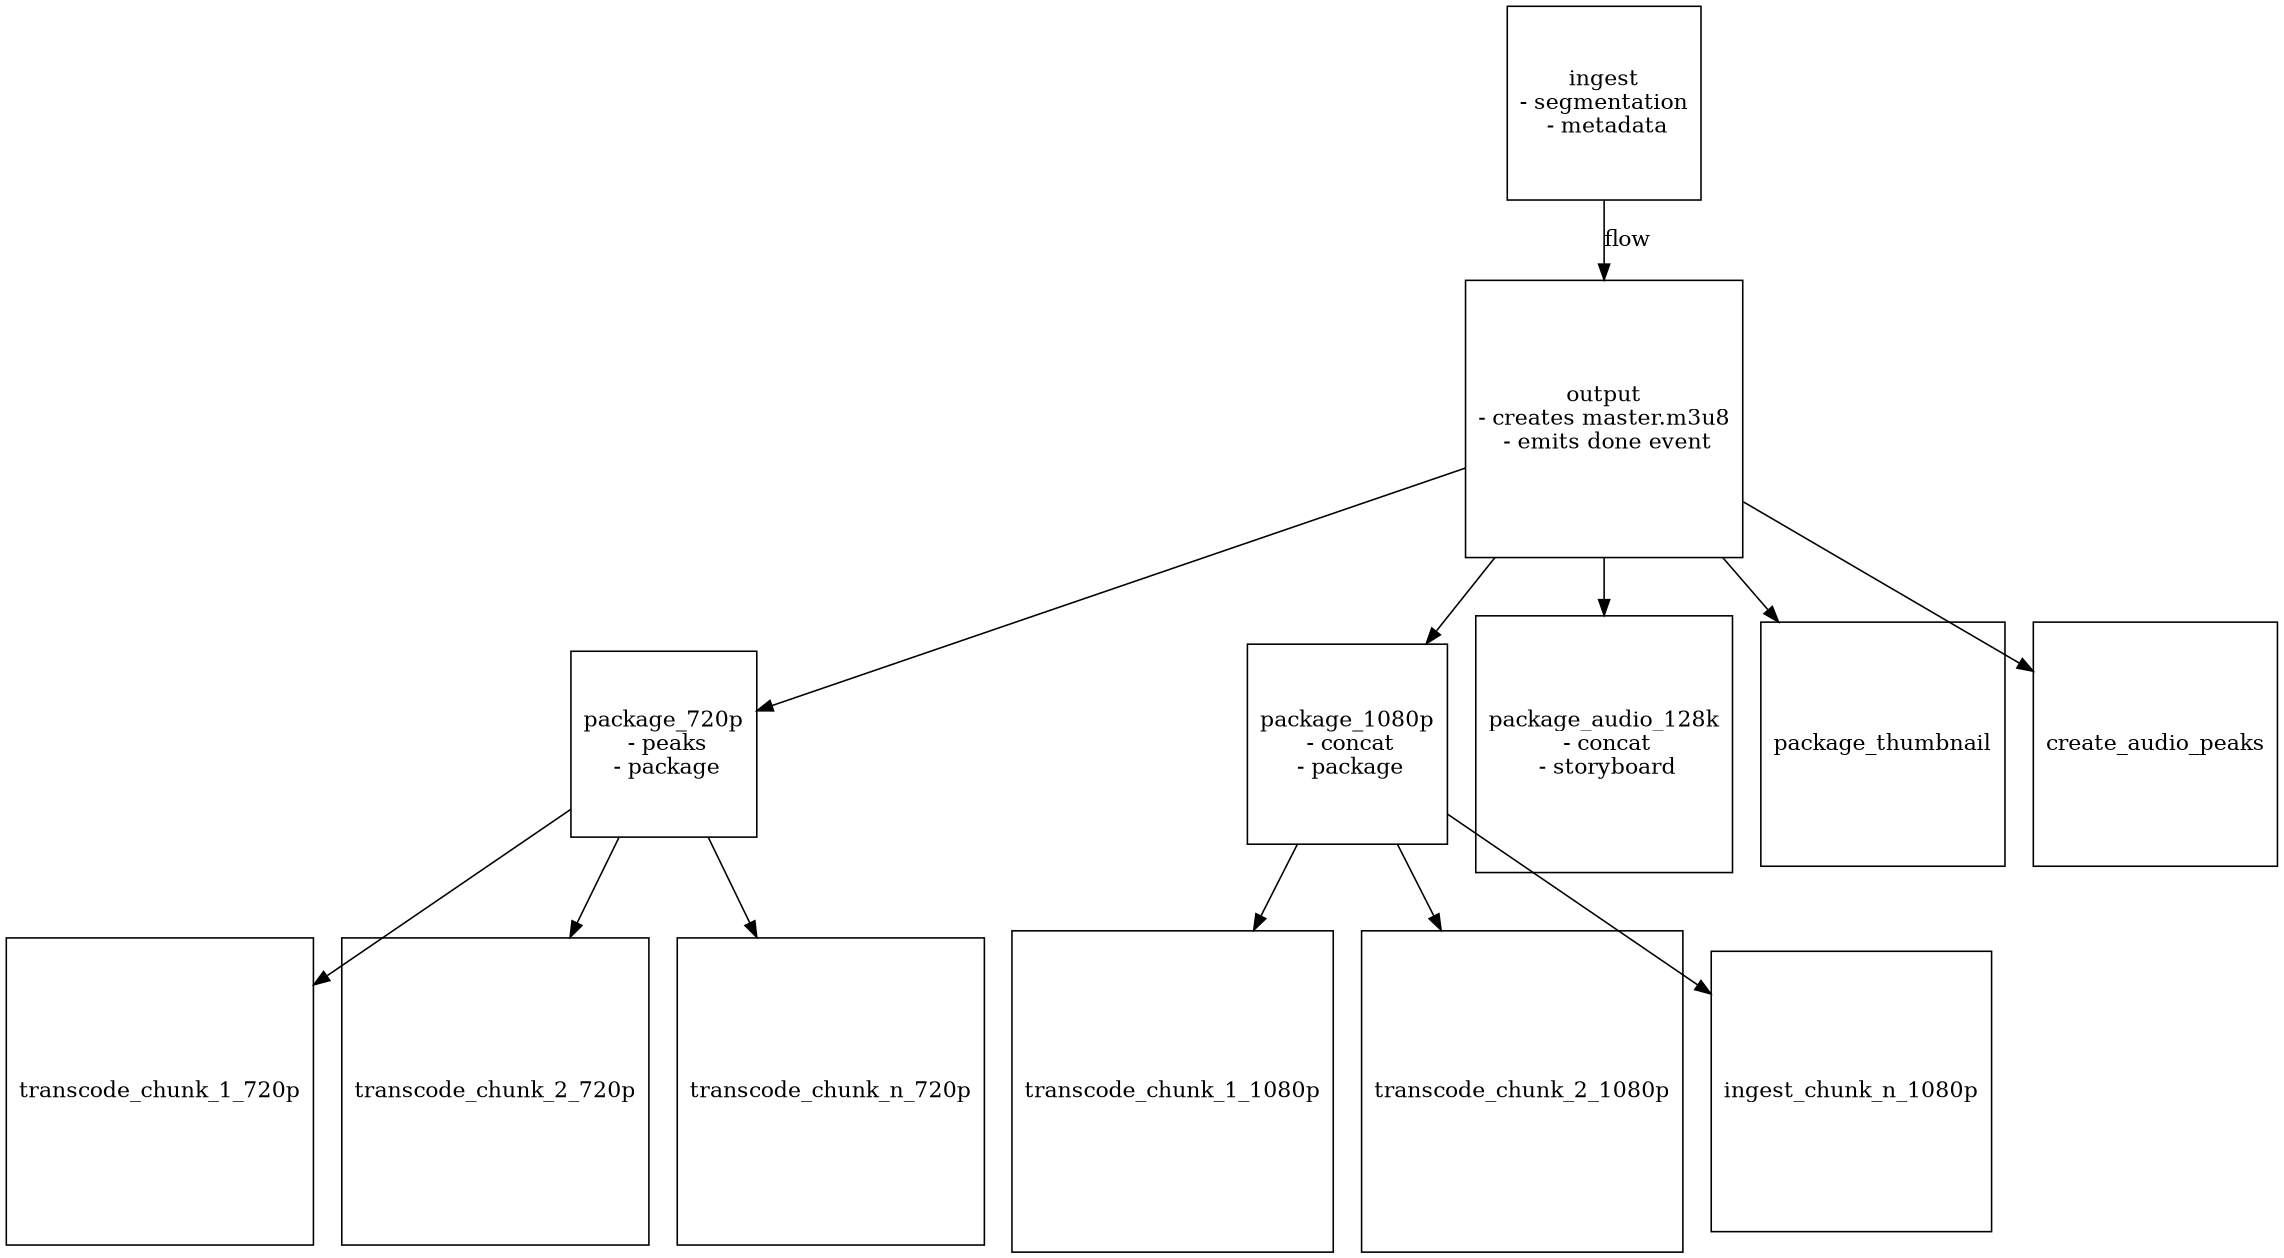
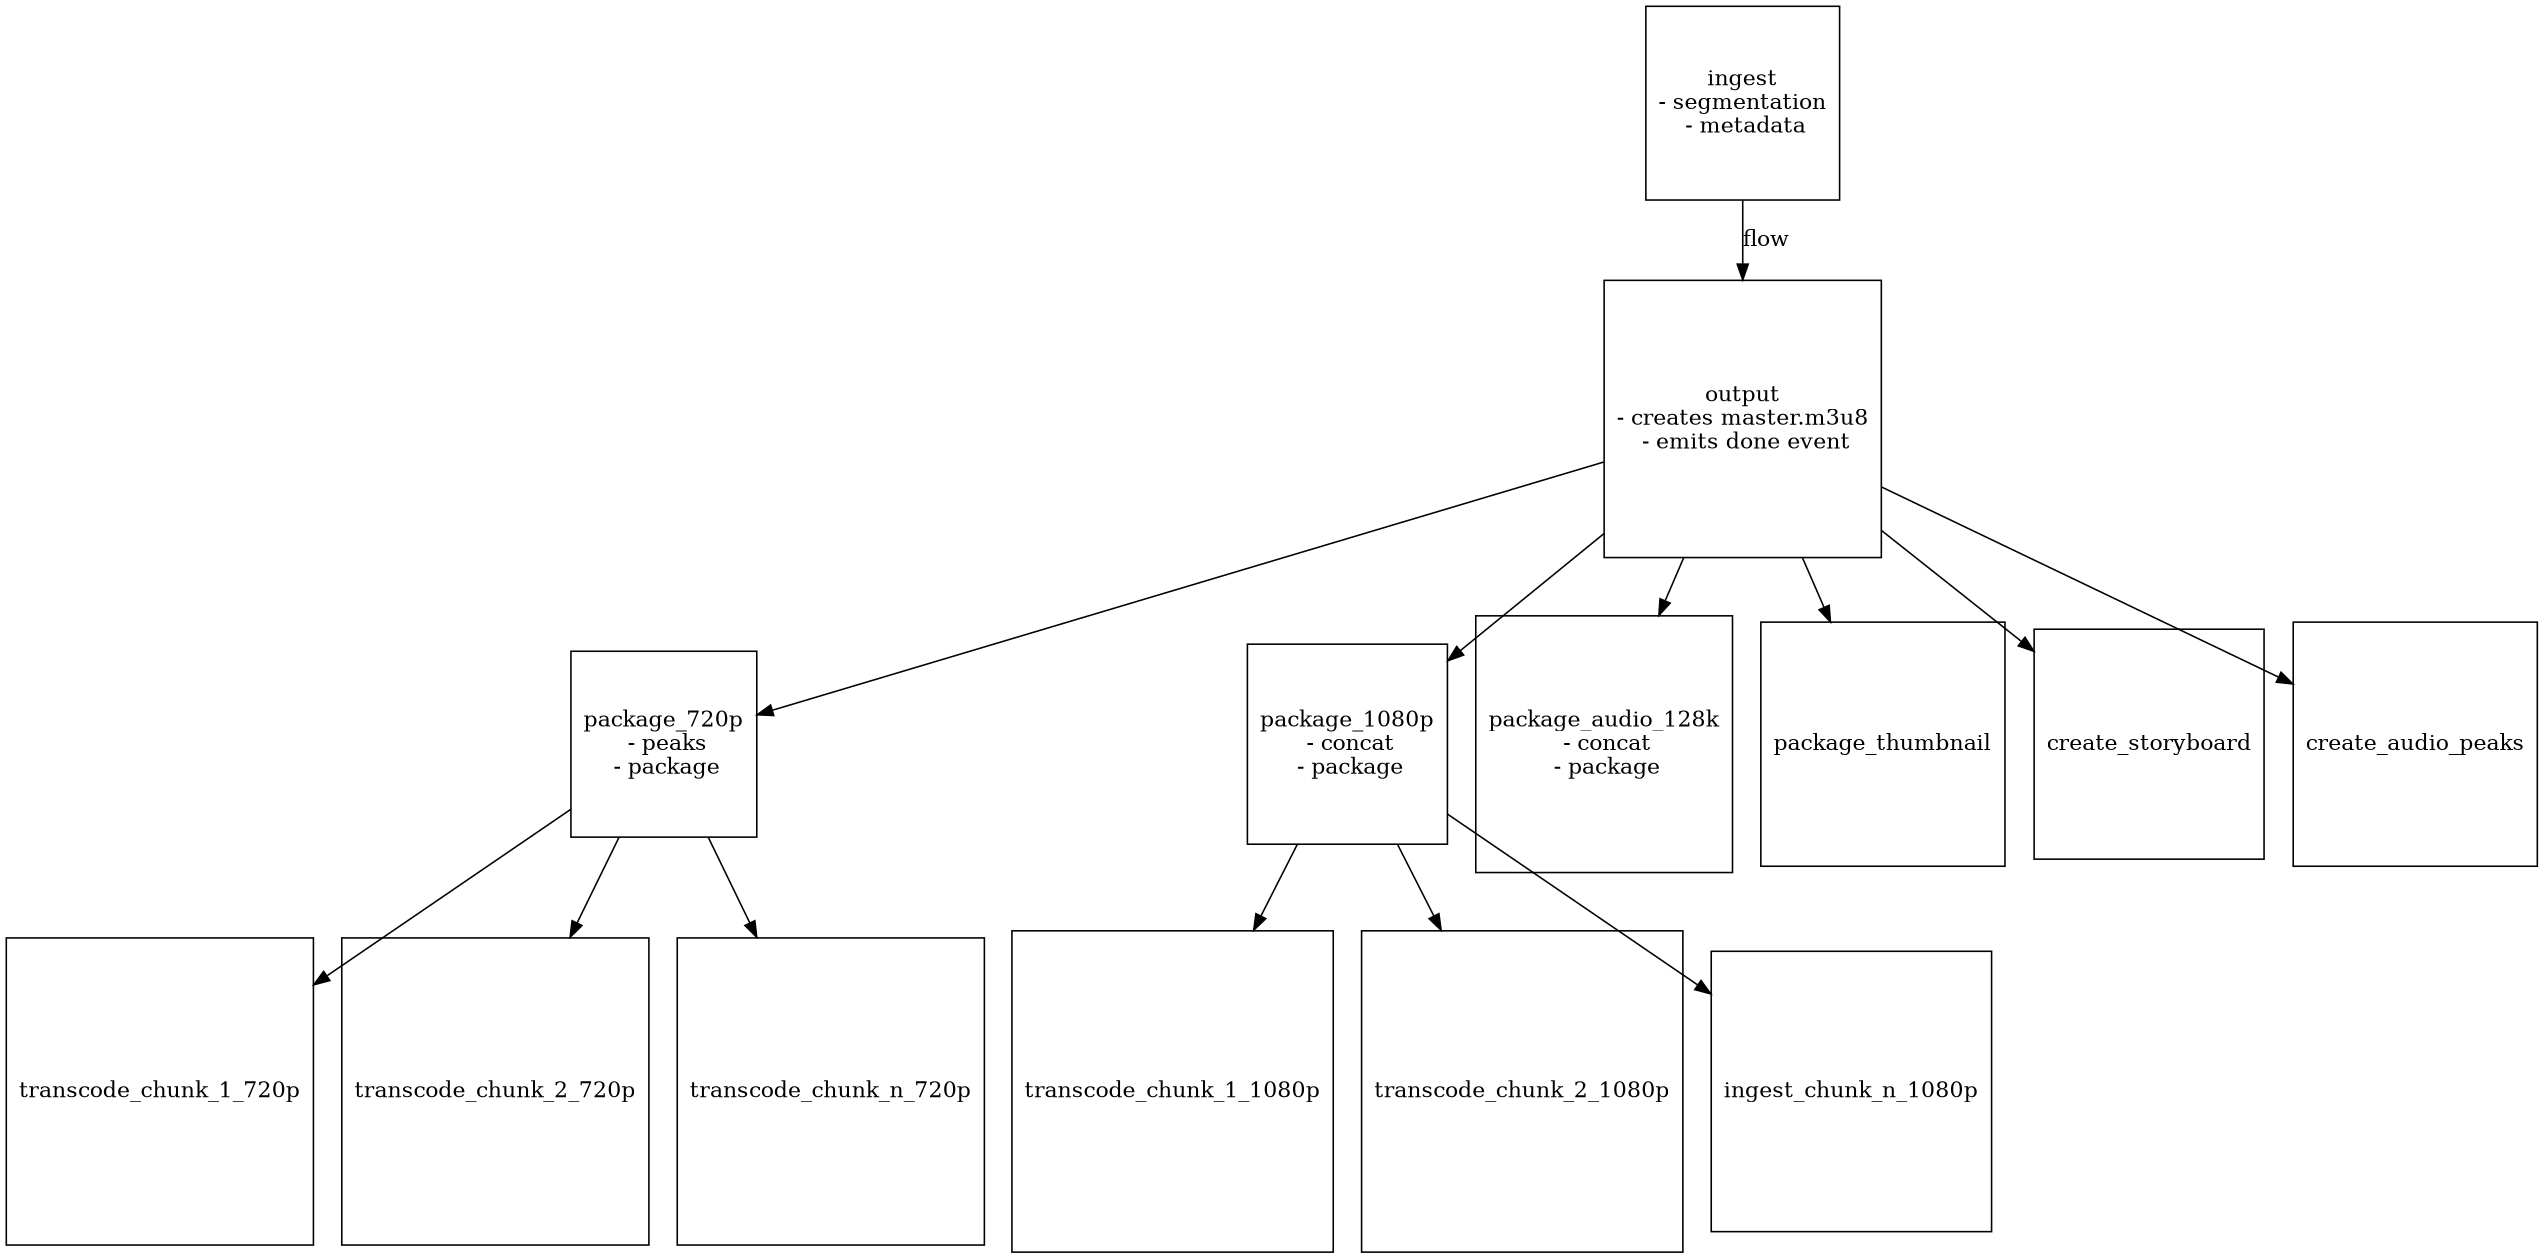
(1604, 744) -> (1604, 744)
none -> (2149, 744)
